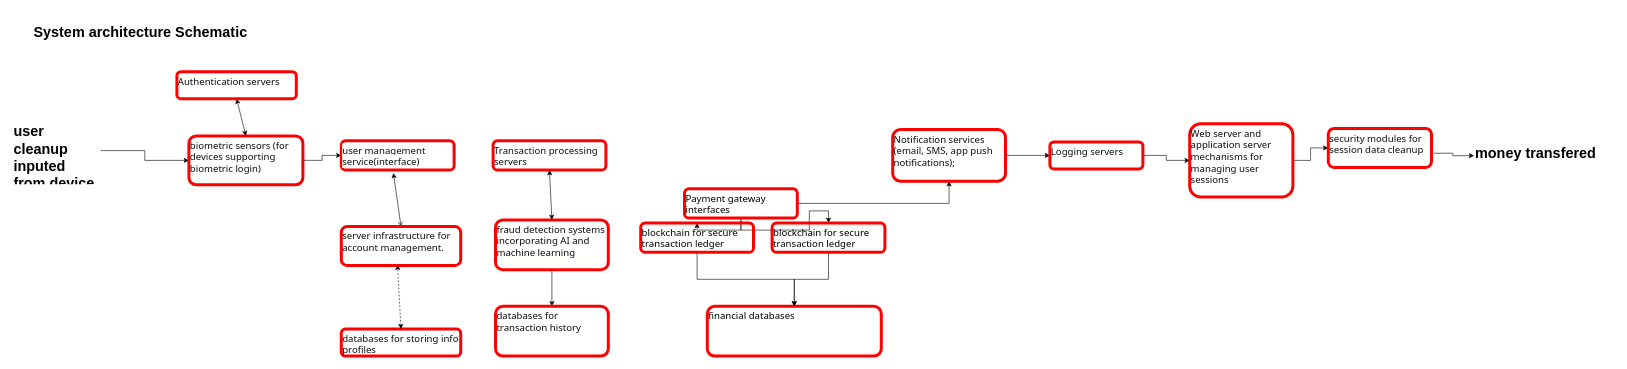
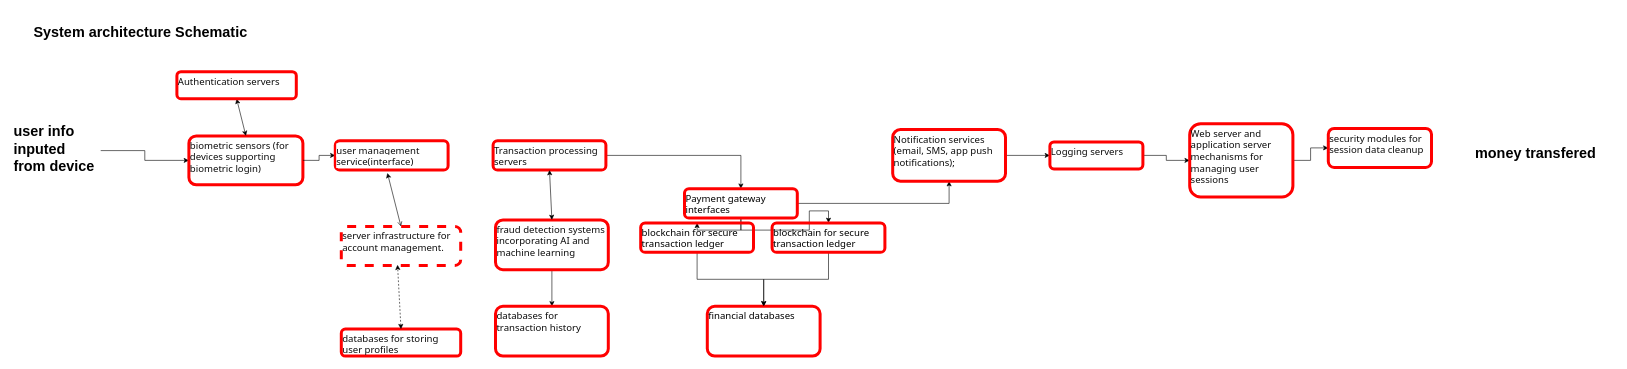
(57, 132) -> (57, 132)
(1453, 153) -> none
(398, 155) -> (392, 155)
none -> (674, 155)
(401, 246) -> (401, 246)
(794, 331) -> (764, 331)
(401, 342) -> (401, 342)
